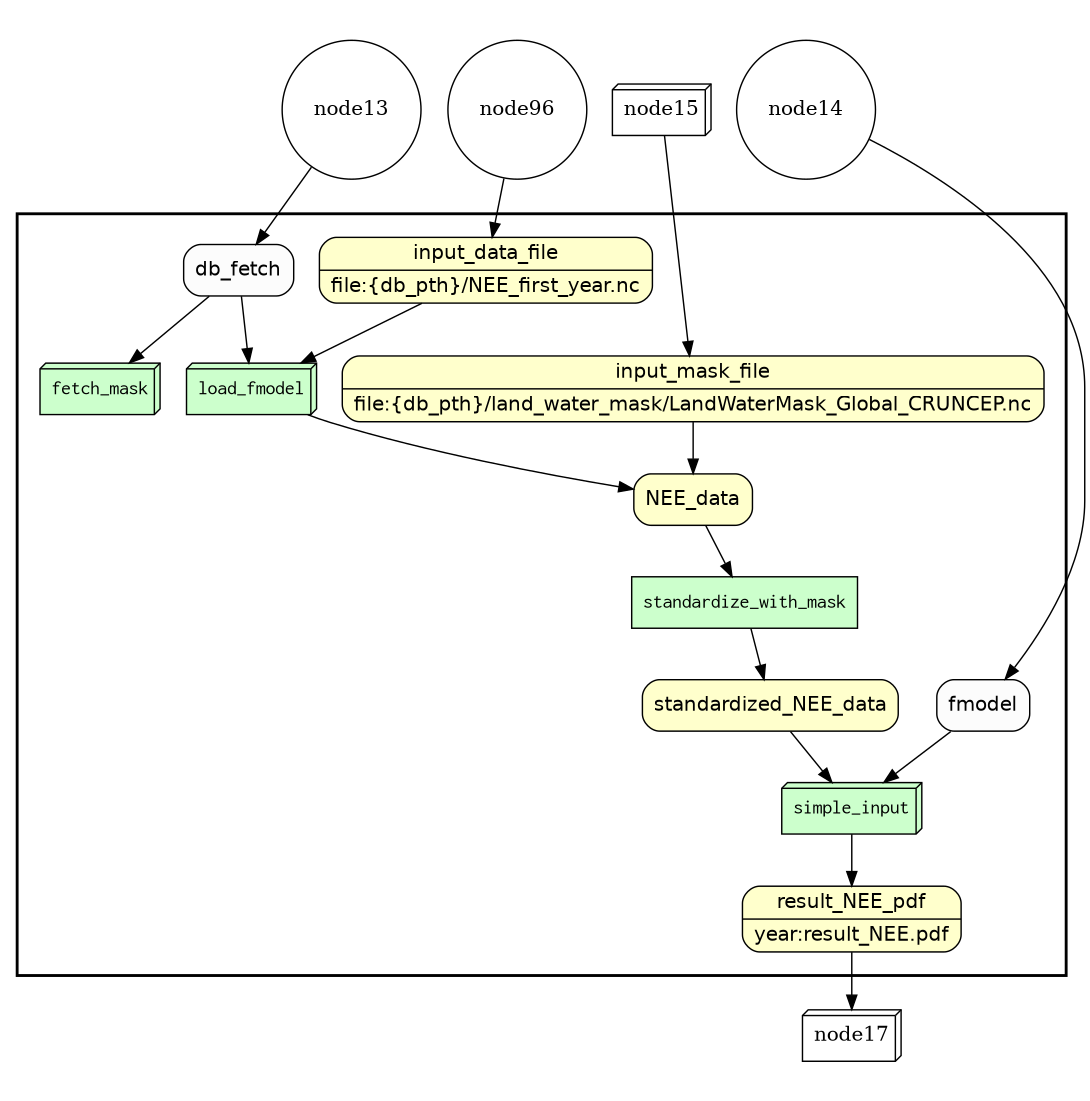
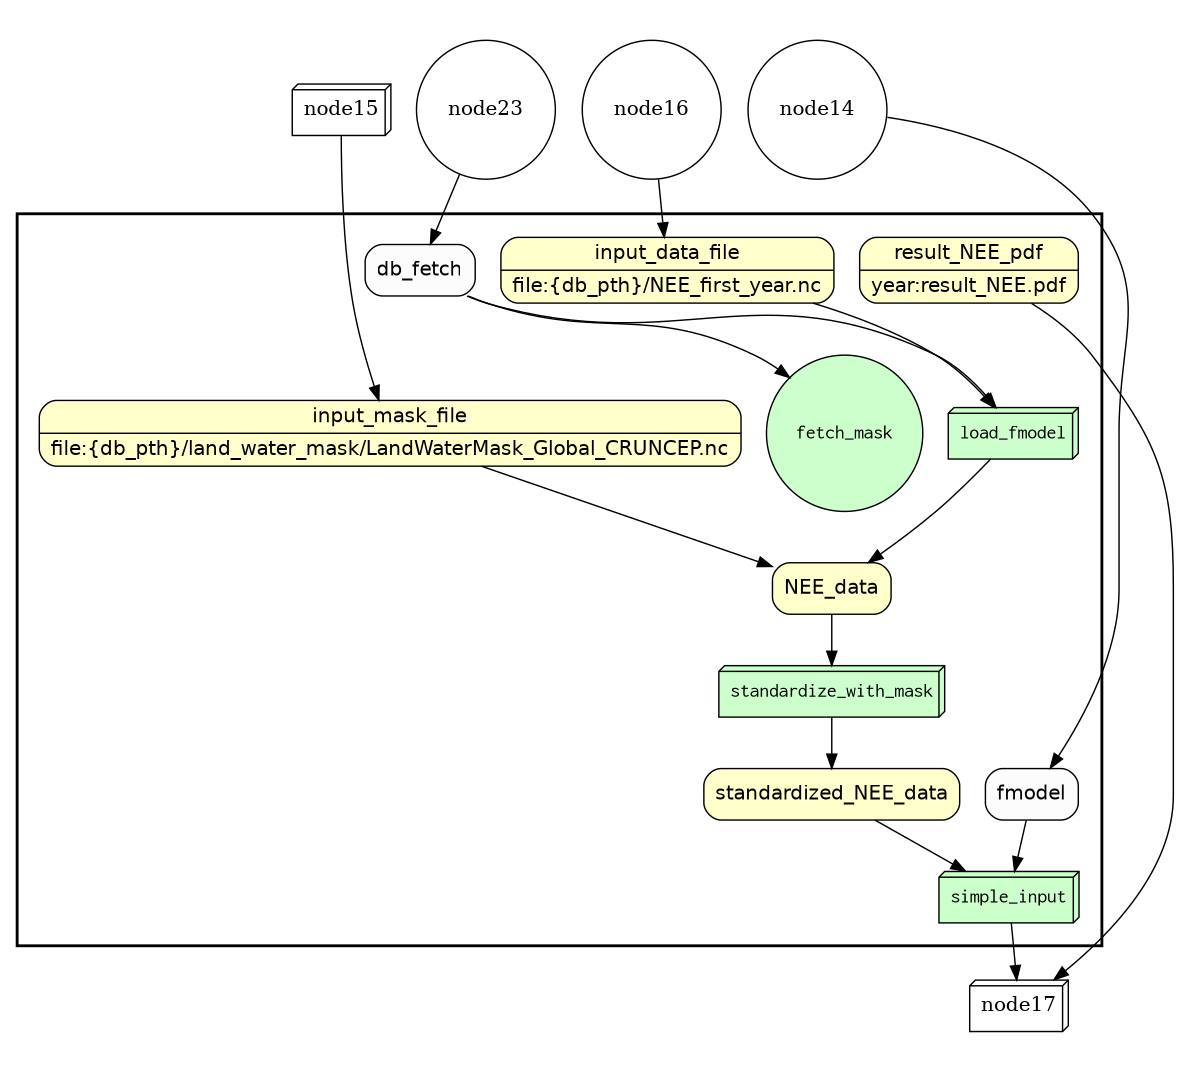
(352, 110) -> (486, 110)
(517, 110) -> (652, 110)
(100, 389) -> (845, 433)
(745, 603) -> (832, 691)
(852, 853) -> (1013, 944)
